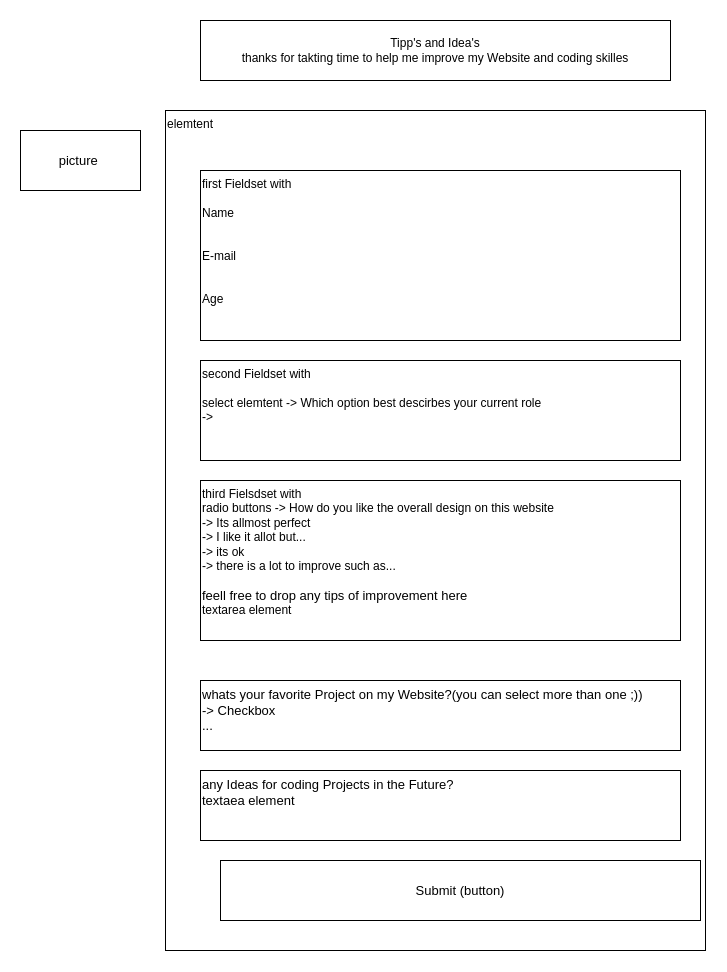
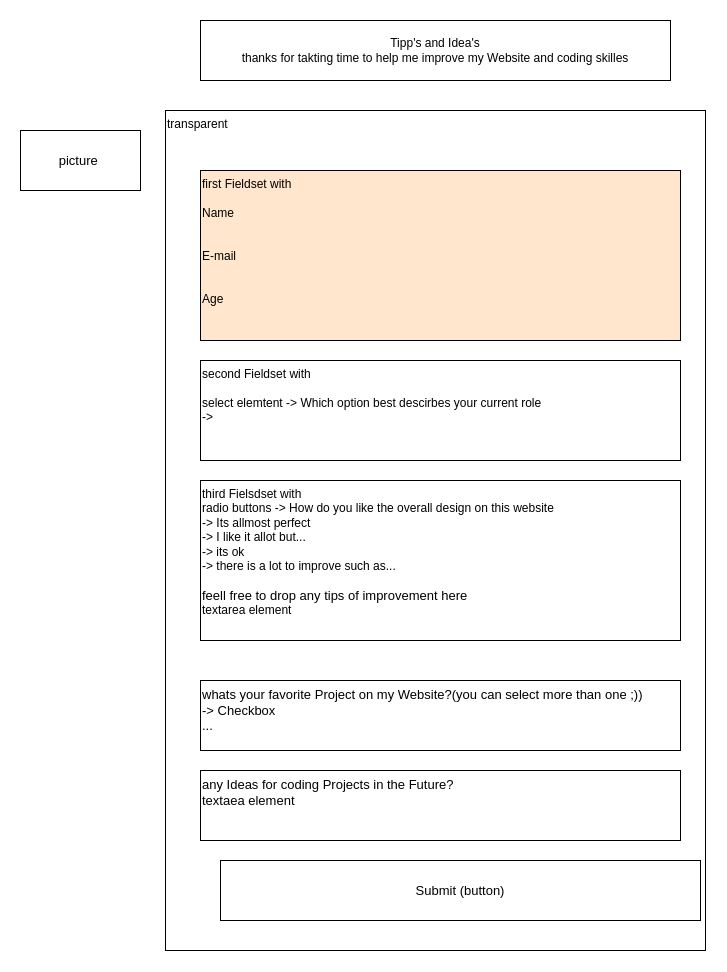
(193, 125) -> (204, 125)
(441, 256) -> (441, 256)
